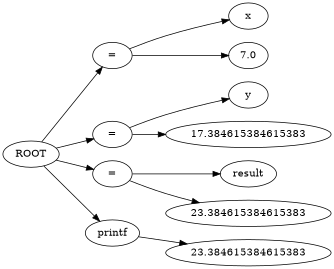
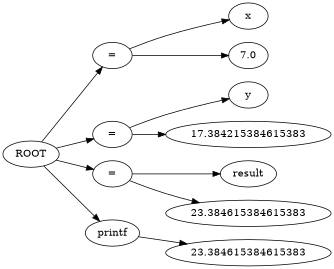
(248, 134) -> (248, 134)
